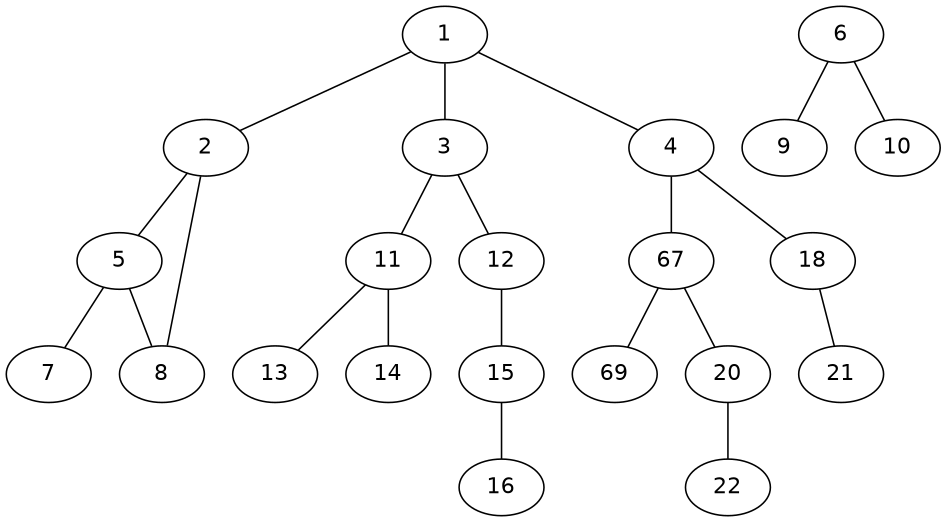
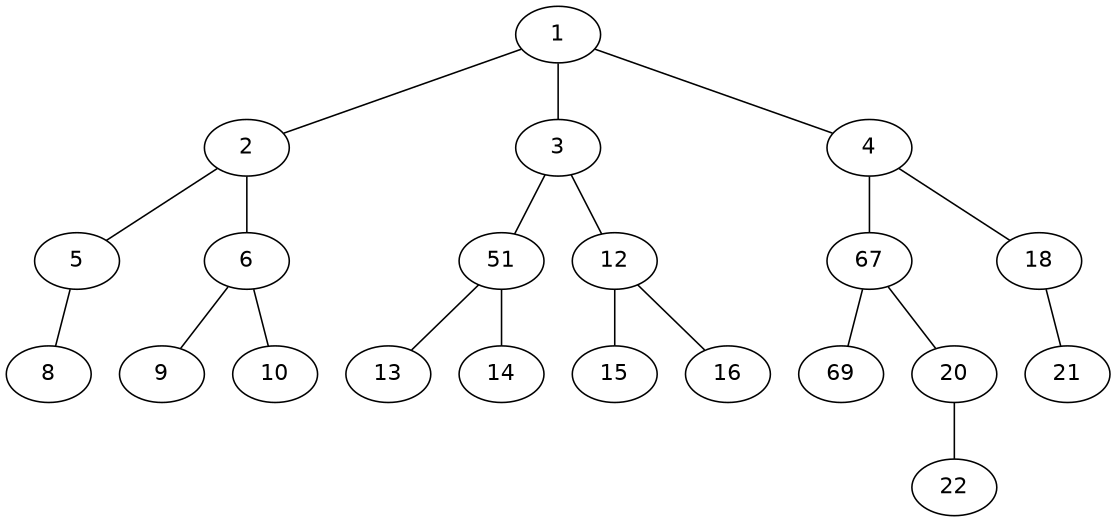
(184, 261) -> (247, 205)
(388, 261) -> (502, 261)
(49, 374) -> none
(502, 431) -> (671, 317)
